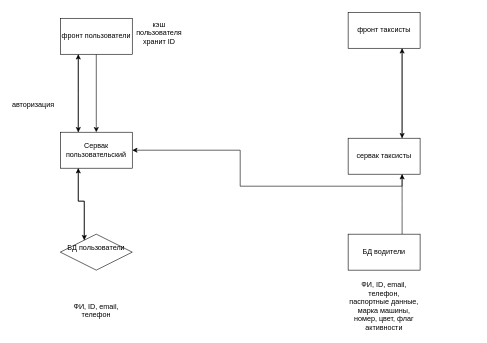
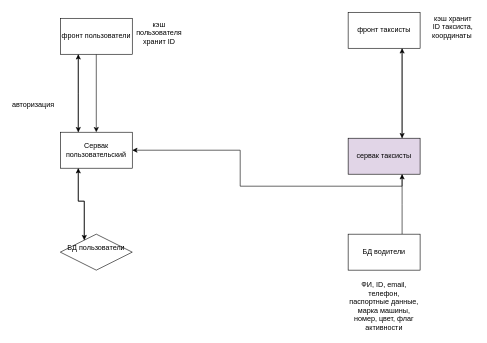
none -> (453, 27)
(384, 156) -> (384, 156)
(96, 315) -> none
